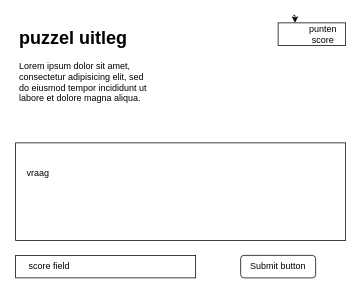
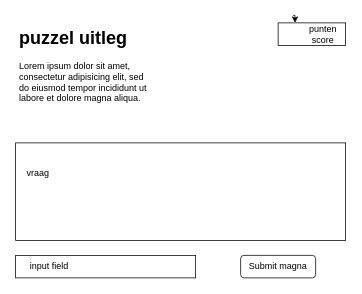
(49, 267) -> (49, 267)
(278, 267) -> (278, 267)
